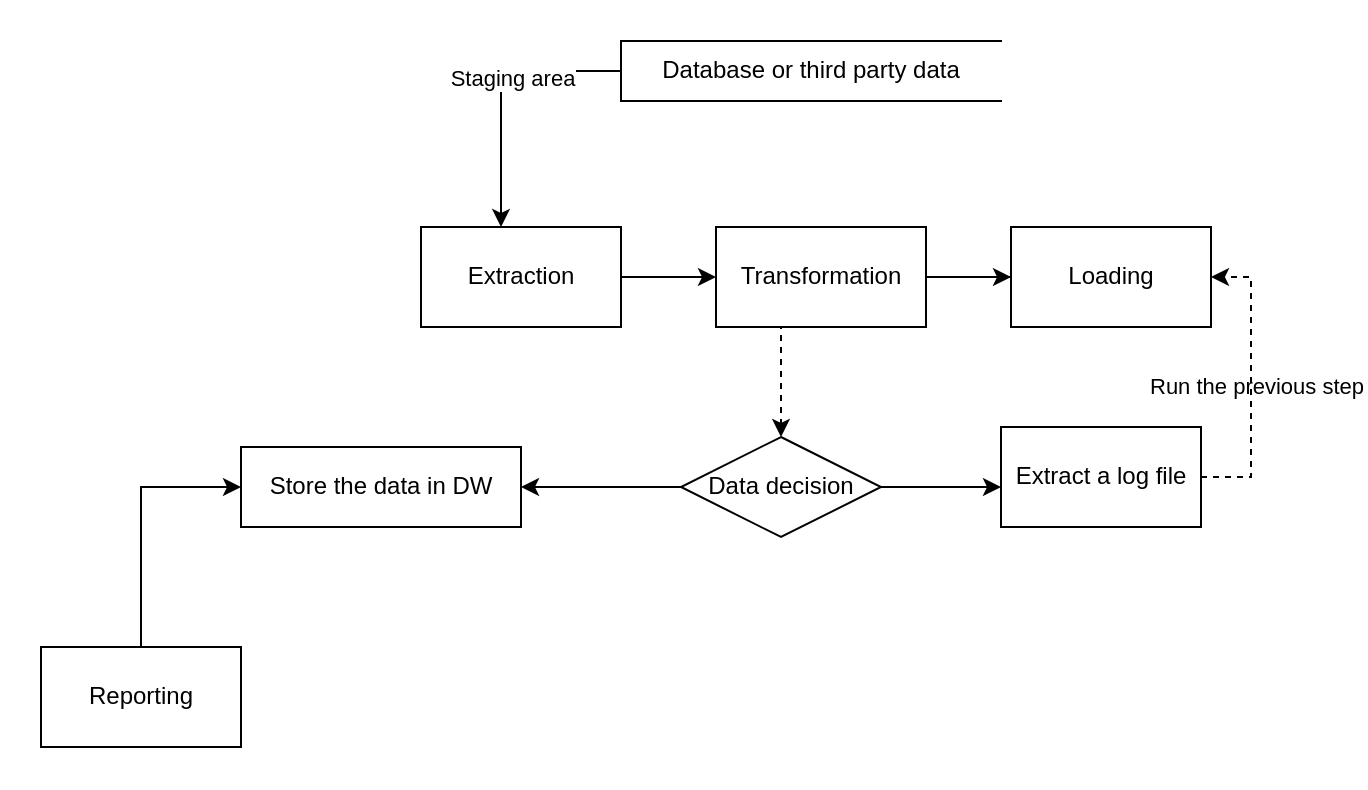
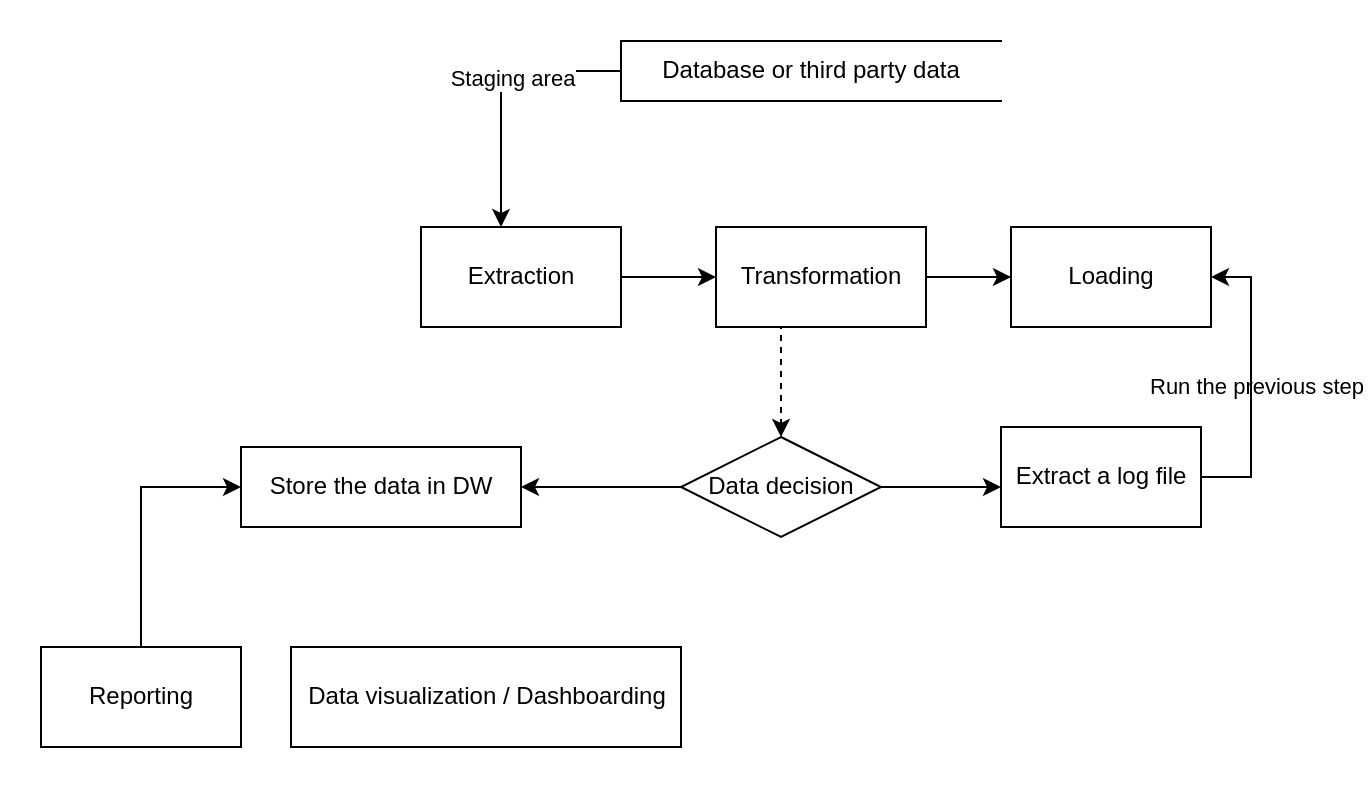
(1251, 387) -> (1251, 387)
none -> (486, 697)
